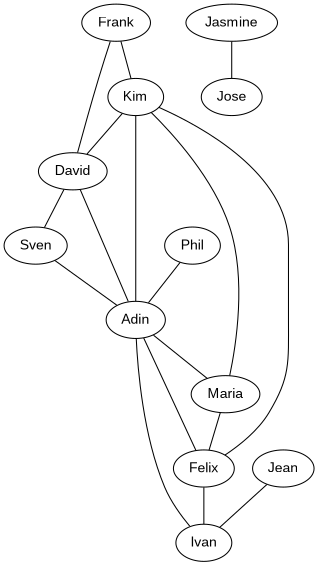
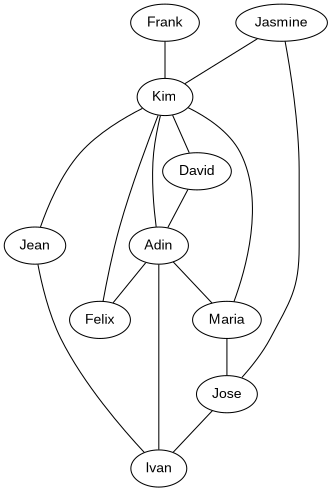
none -> (221, 61)
(93, 97) -> none
none -> (78, 156)
(36, 246) -> none
(193, 246) -> none
(215, 431) -> (227, 357)
(204, 506) -> (193, 431)
